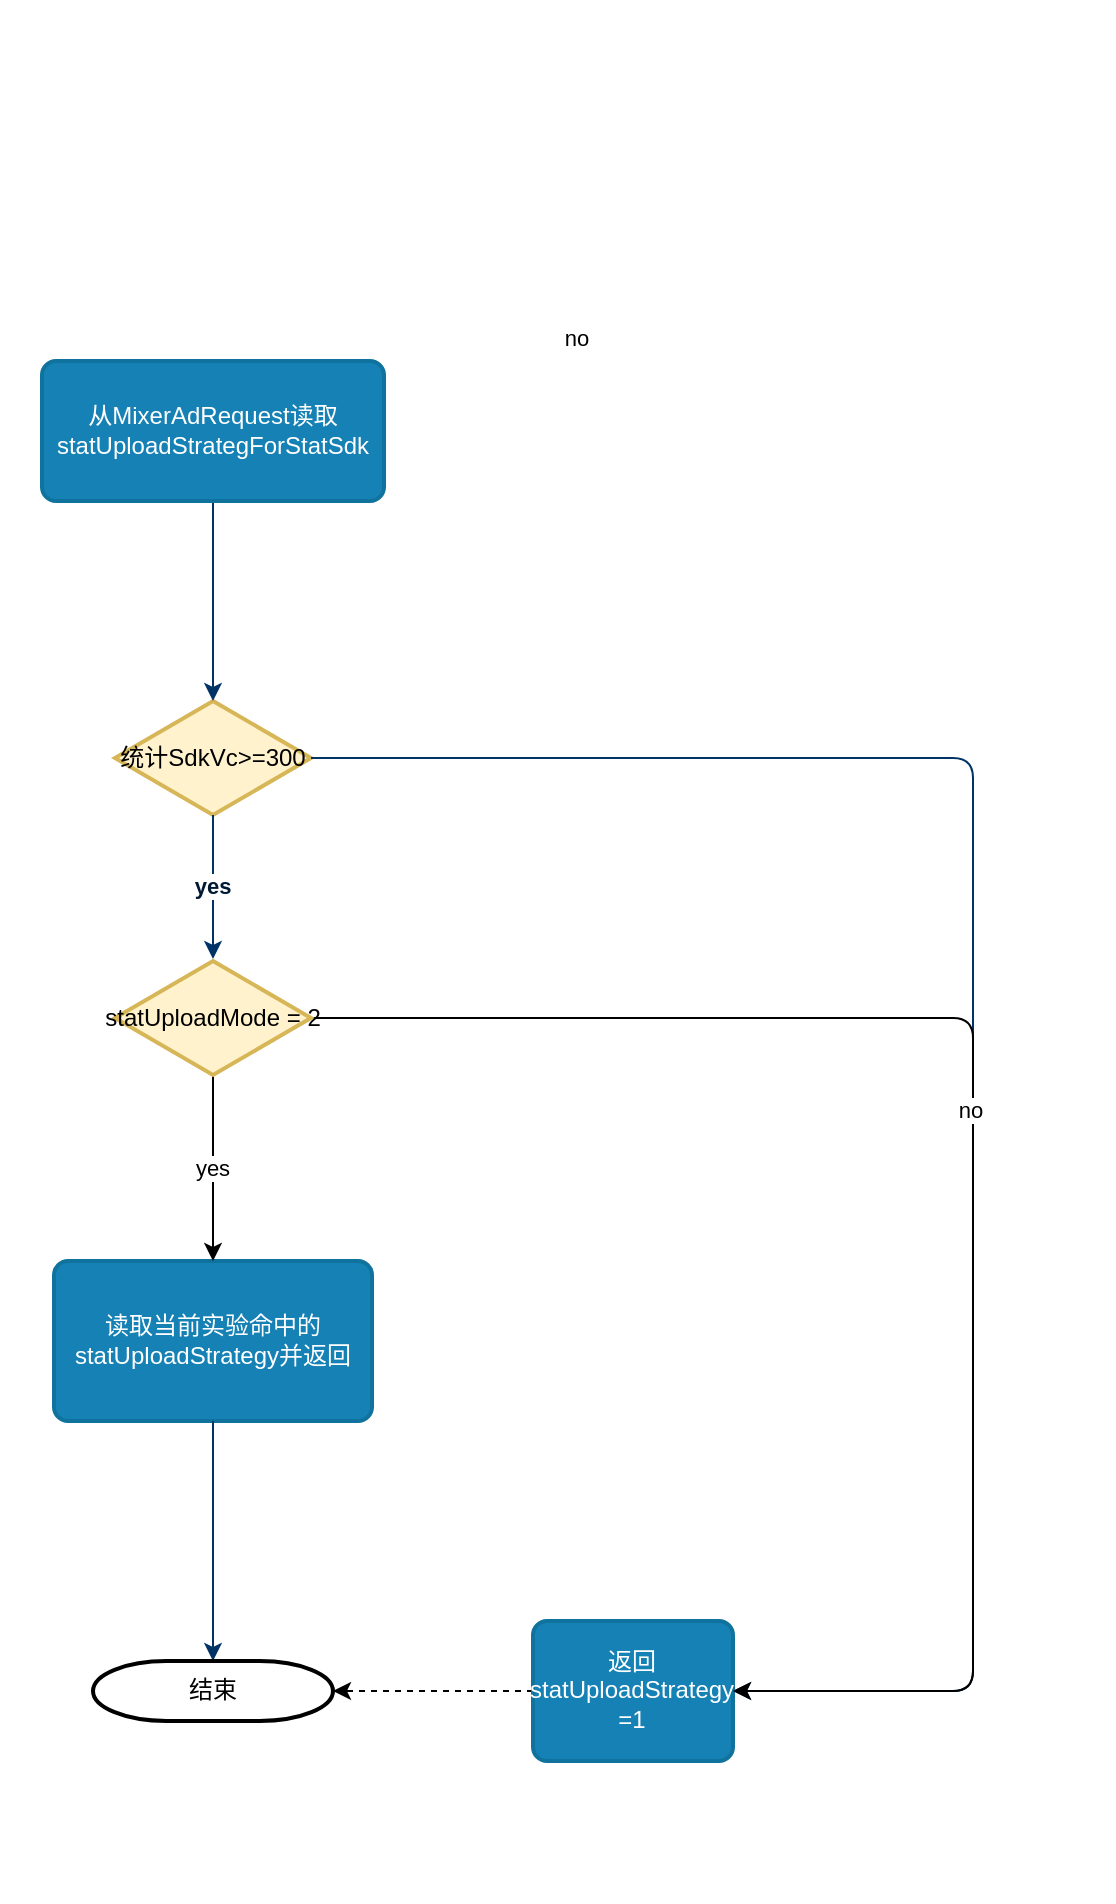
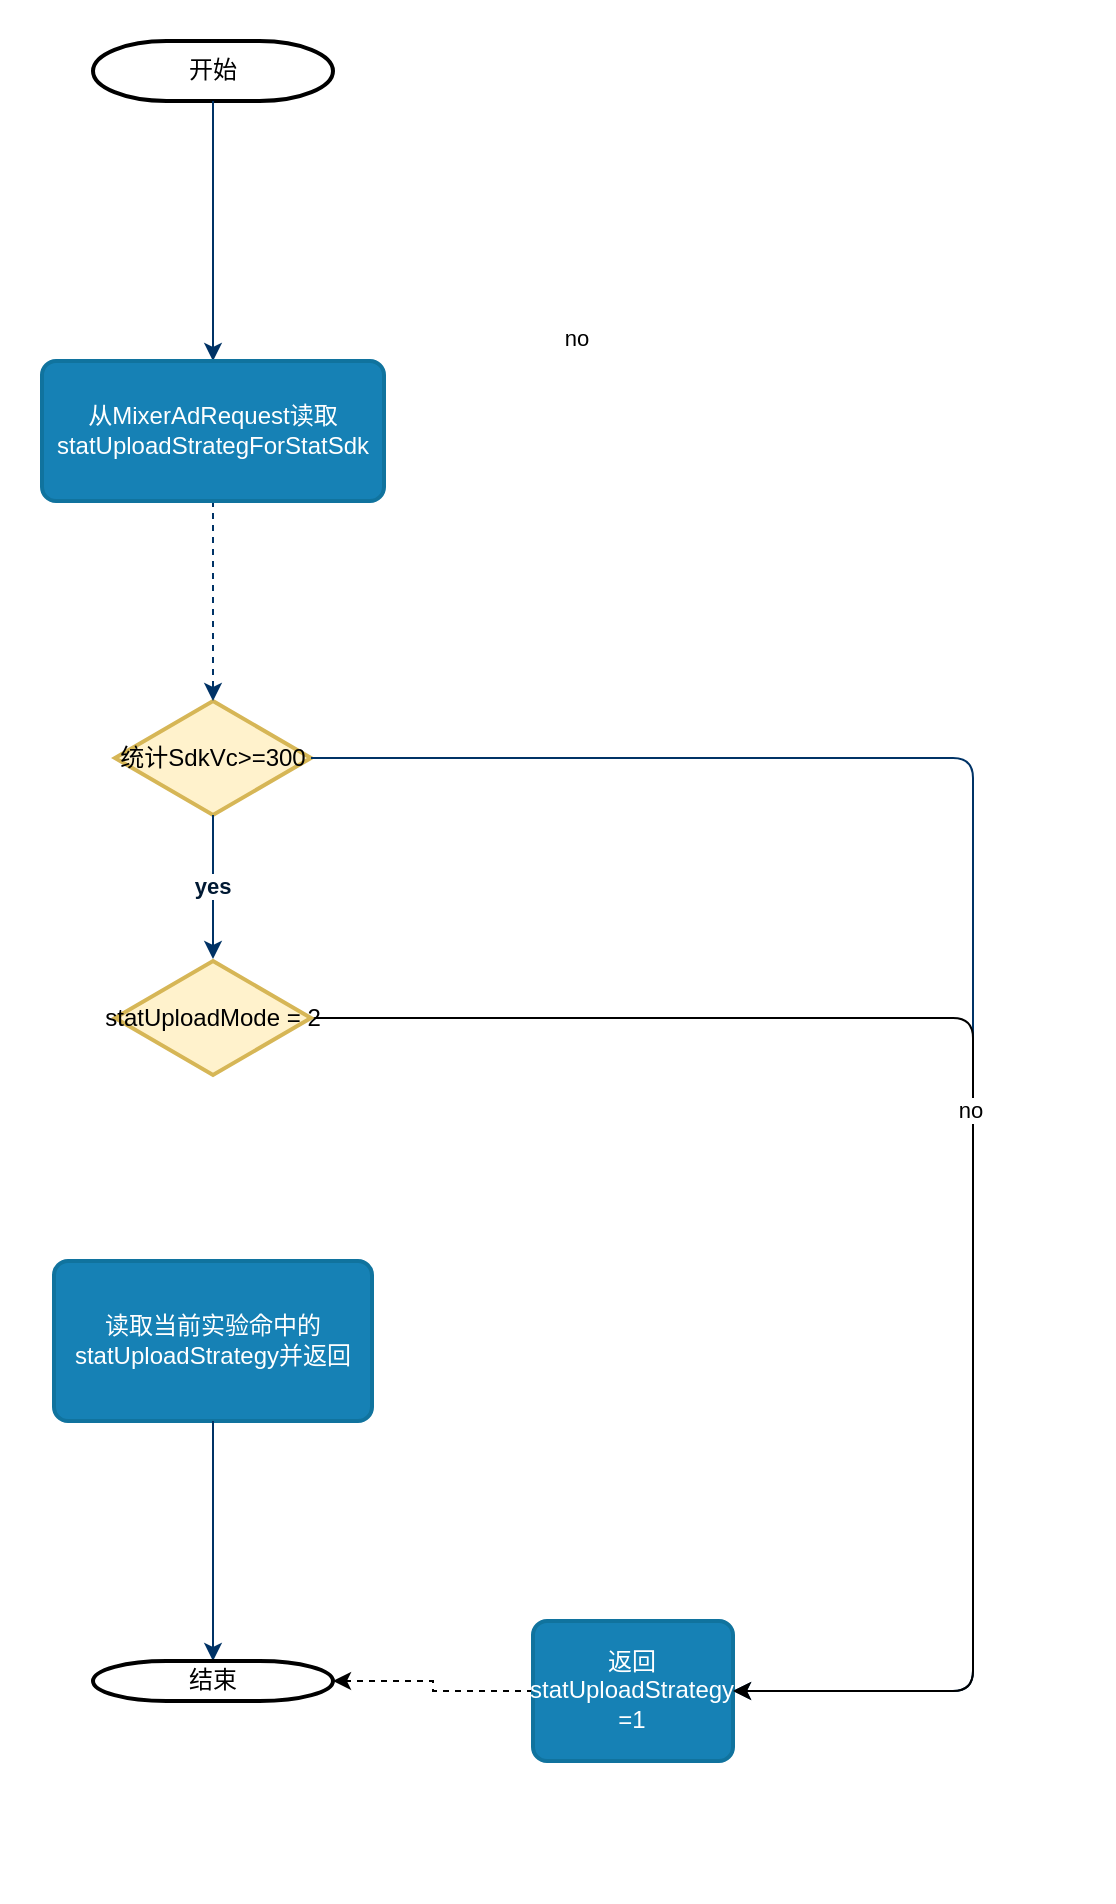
none -> (213, 71)
none -> (213, 224)
(213, 593) -> (213, 593)
(213, 1162) -> none
(213, 1691) -> (213, 1681)
